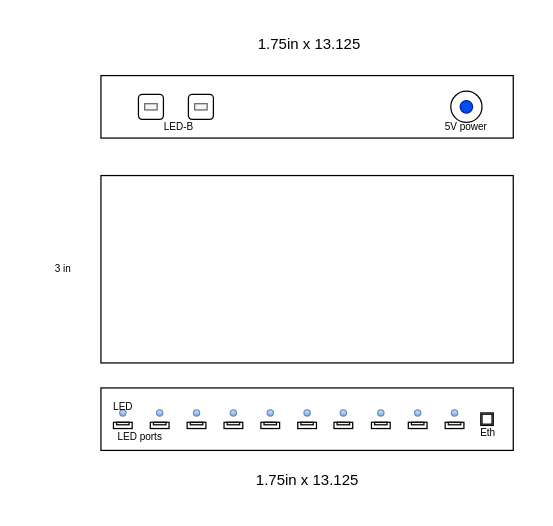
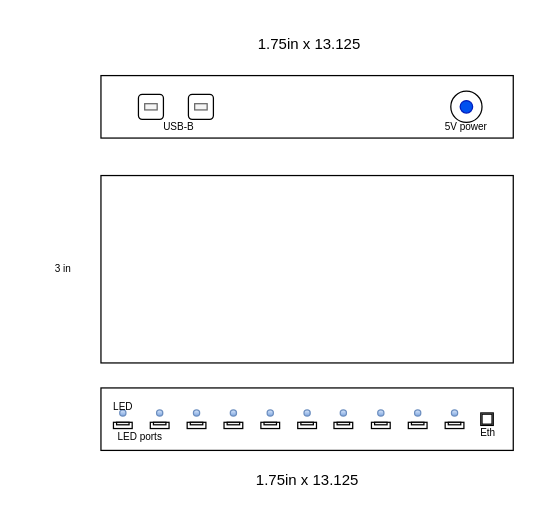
(179, 126) -> (179, 126)
